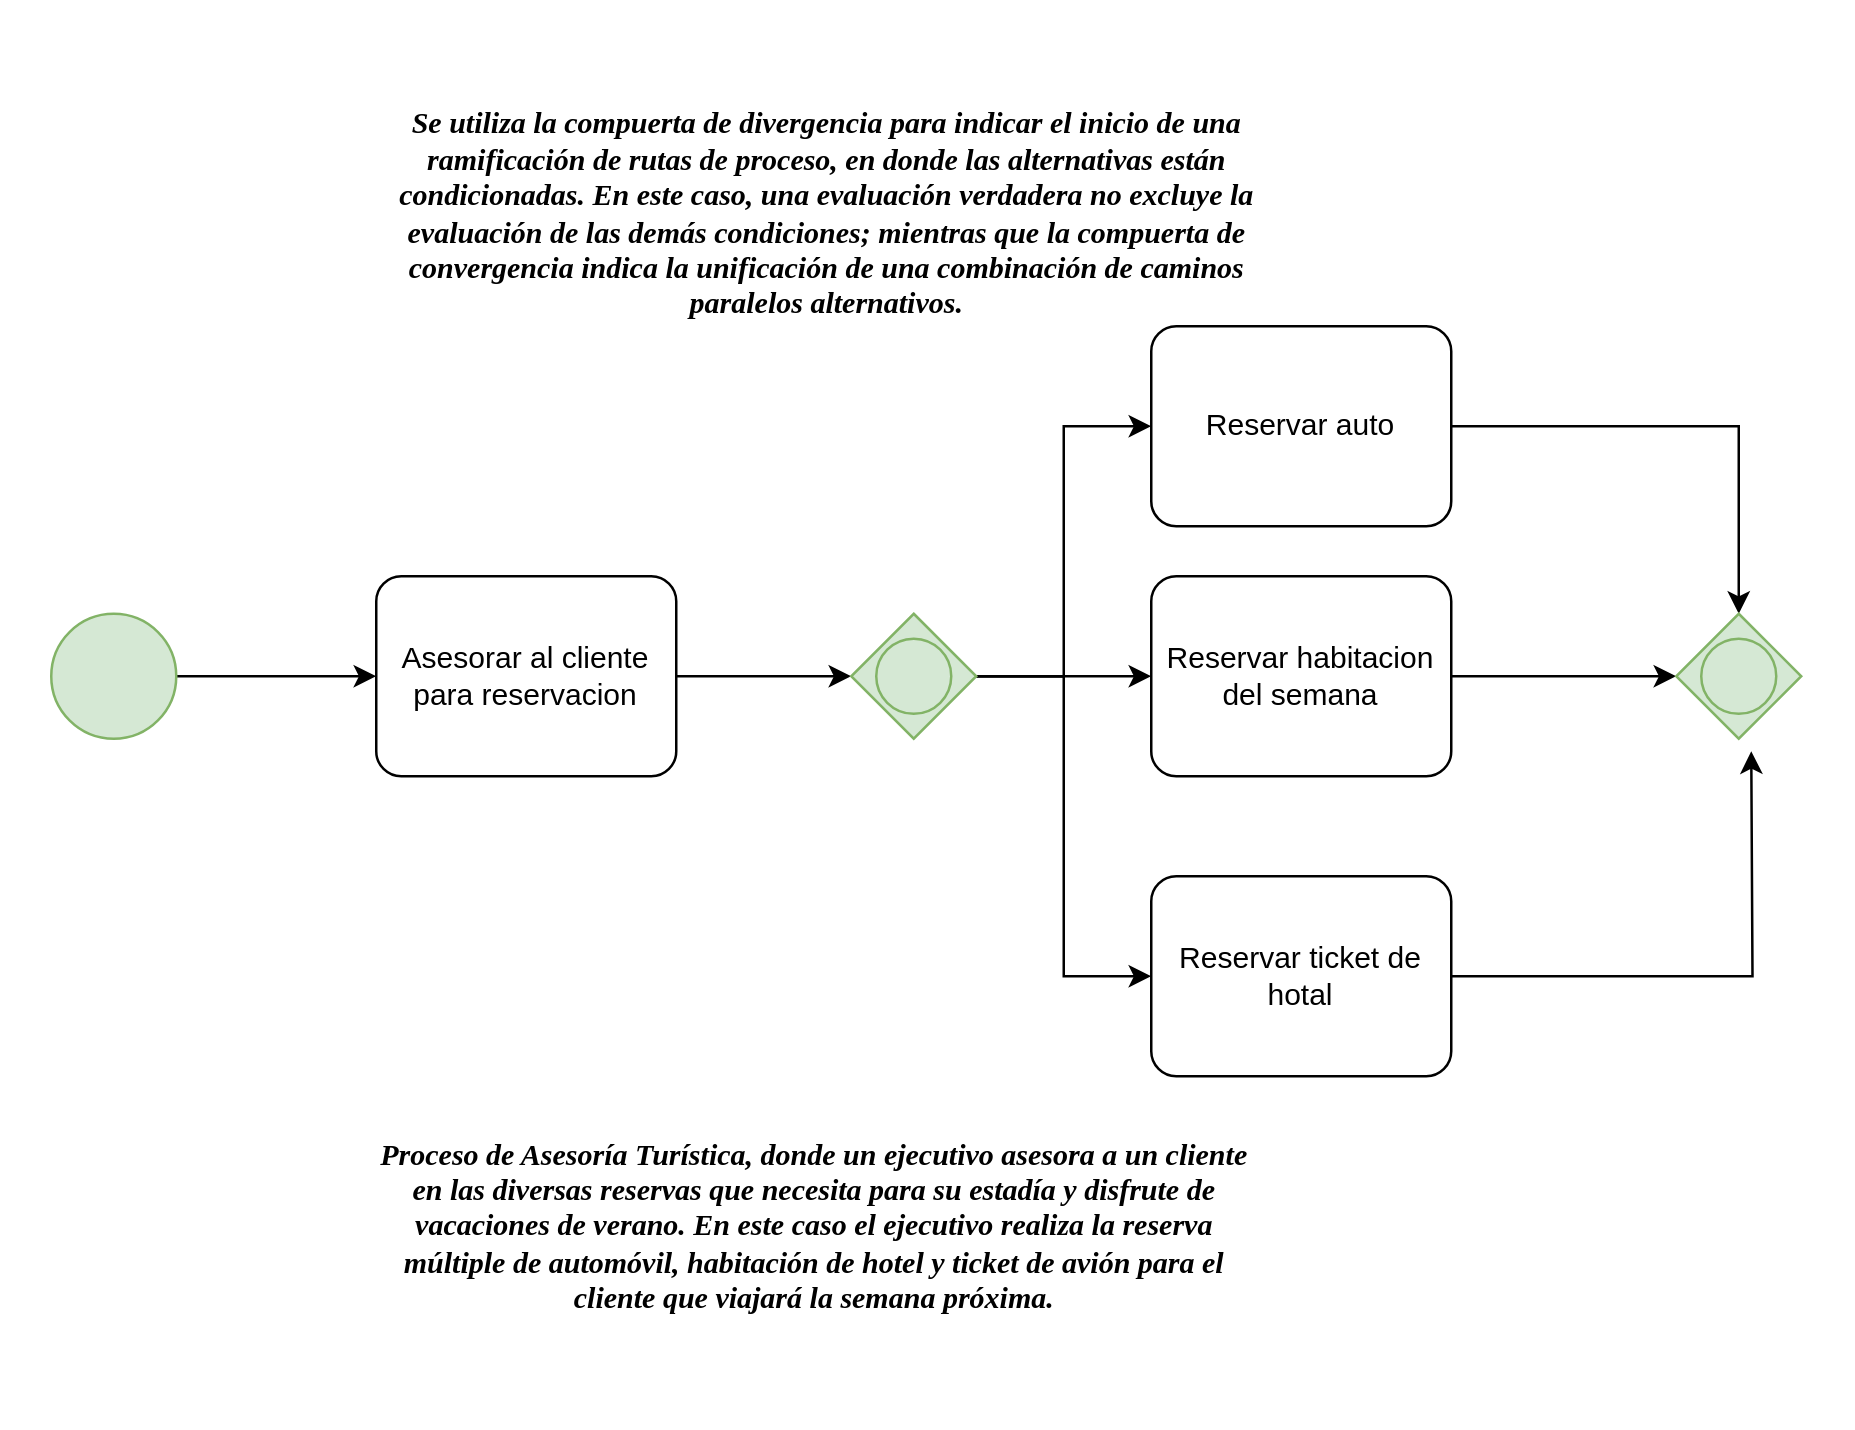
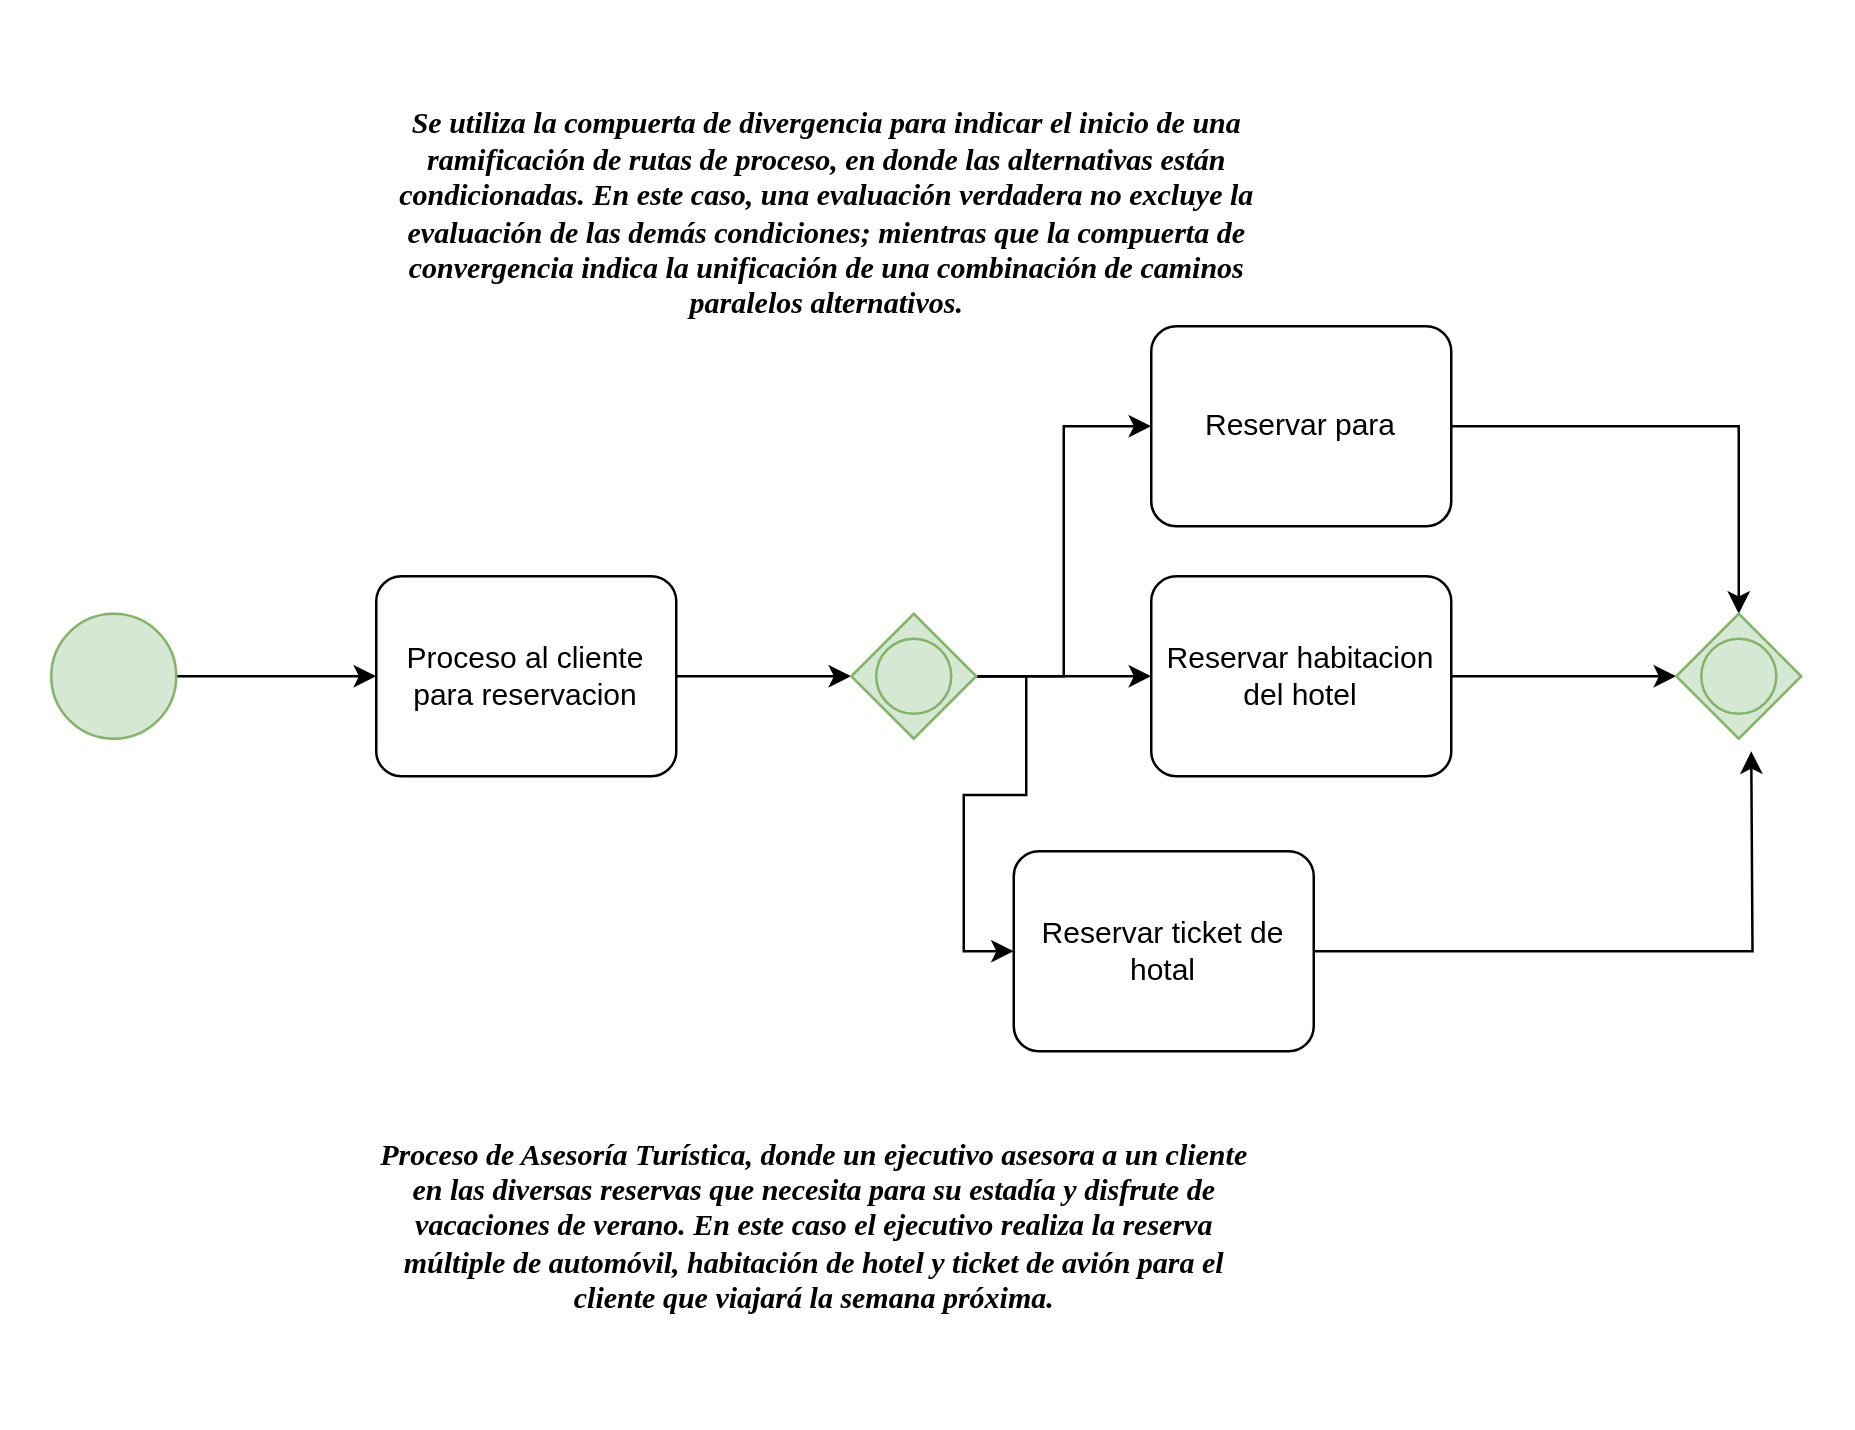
(1301, 426) -> (1301, 426)
(526, 676) -> (526, 676)
(1301, 676) -> (1301, 676)
(1301, 976) -> (1164, 951)
